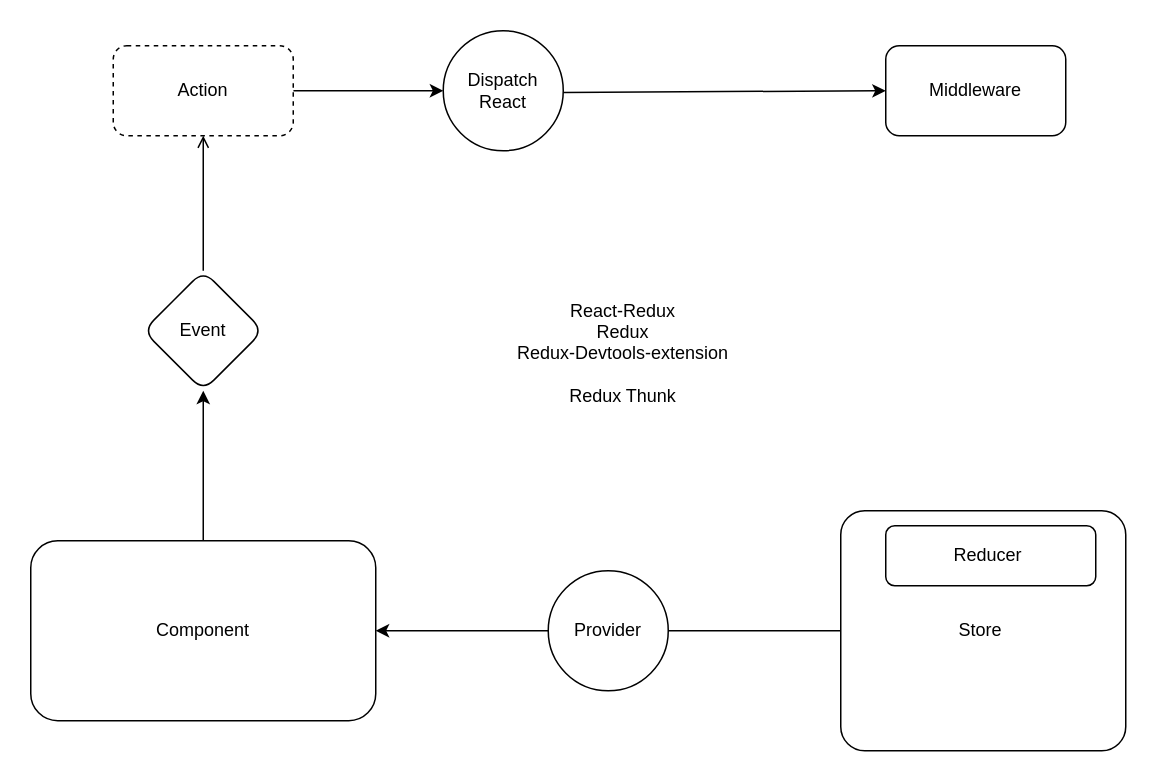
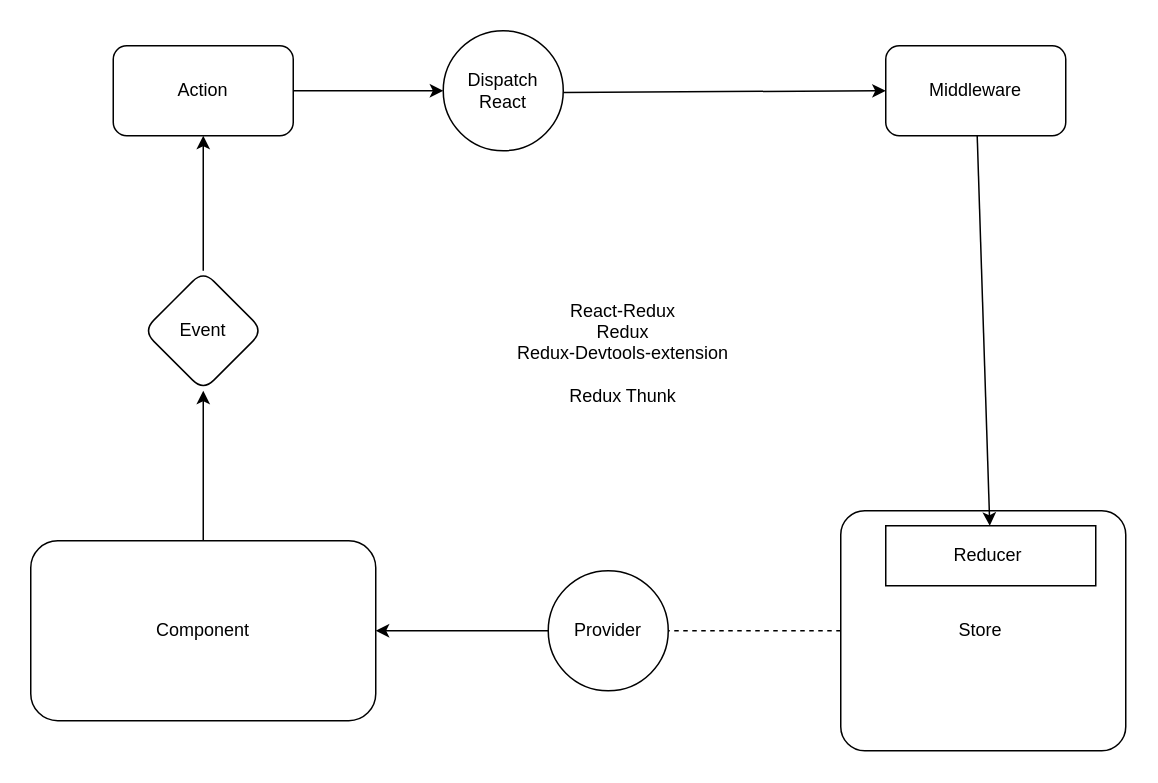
(203, 91) -> (203, 91)
(203, 144) -> (203, 147)
none -> (983, 326)
(991, 556) -> (991, 556)
(752, 631) -> (752, 631)
